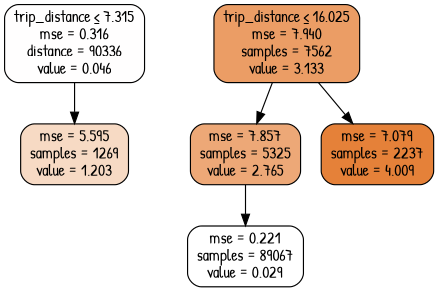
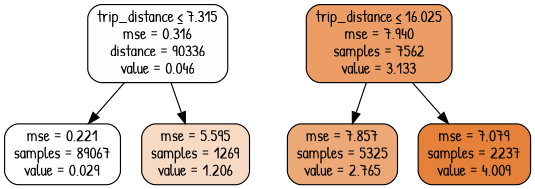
(75, 171) -> (196, 171)
(246, 199) -> (110, 99)
